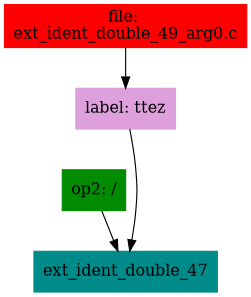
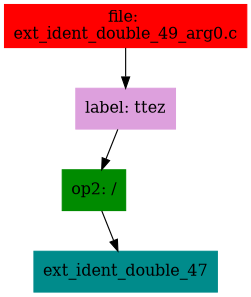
(137, 184) -> (112, 144)
